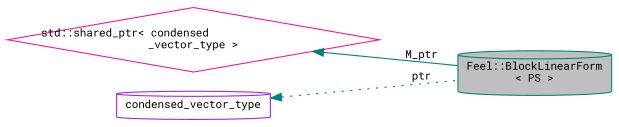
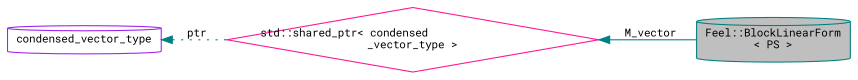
(419, 55) -> (648, 34)
(370, 89) -> (200, 40)
